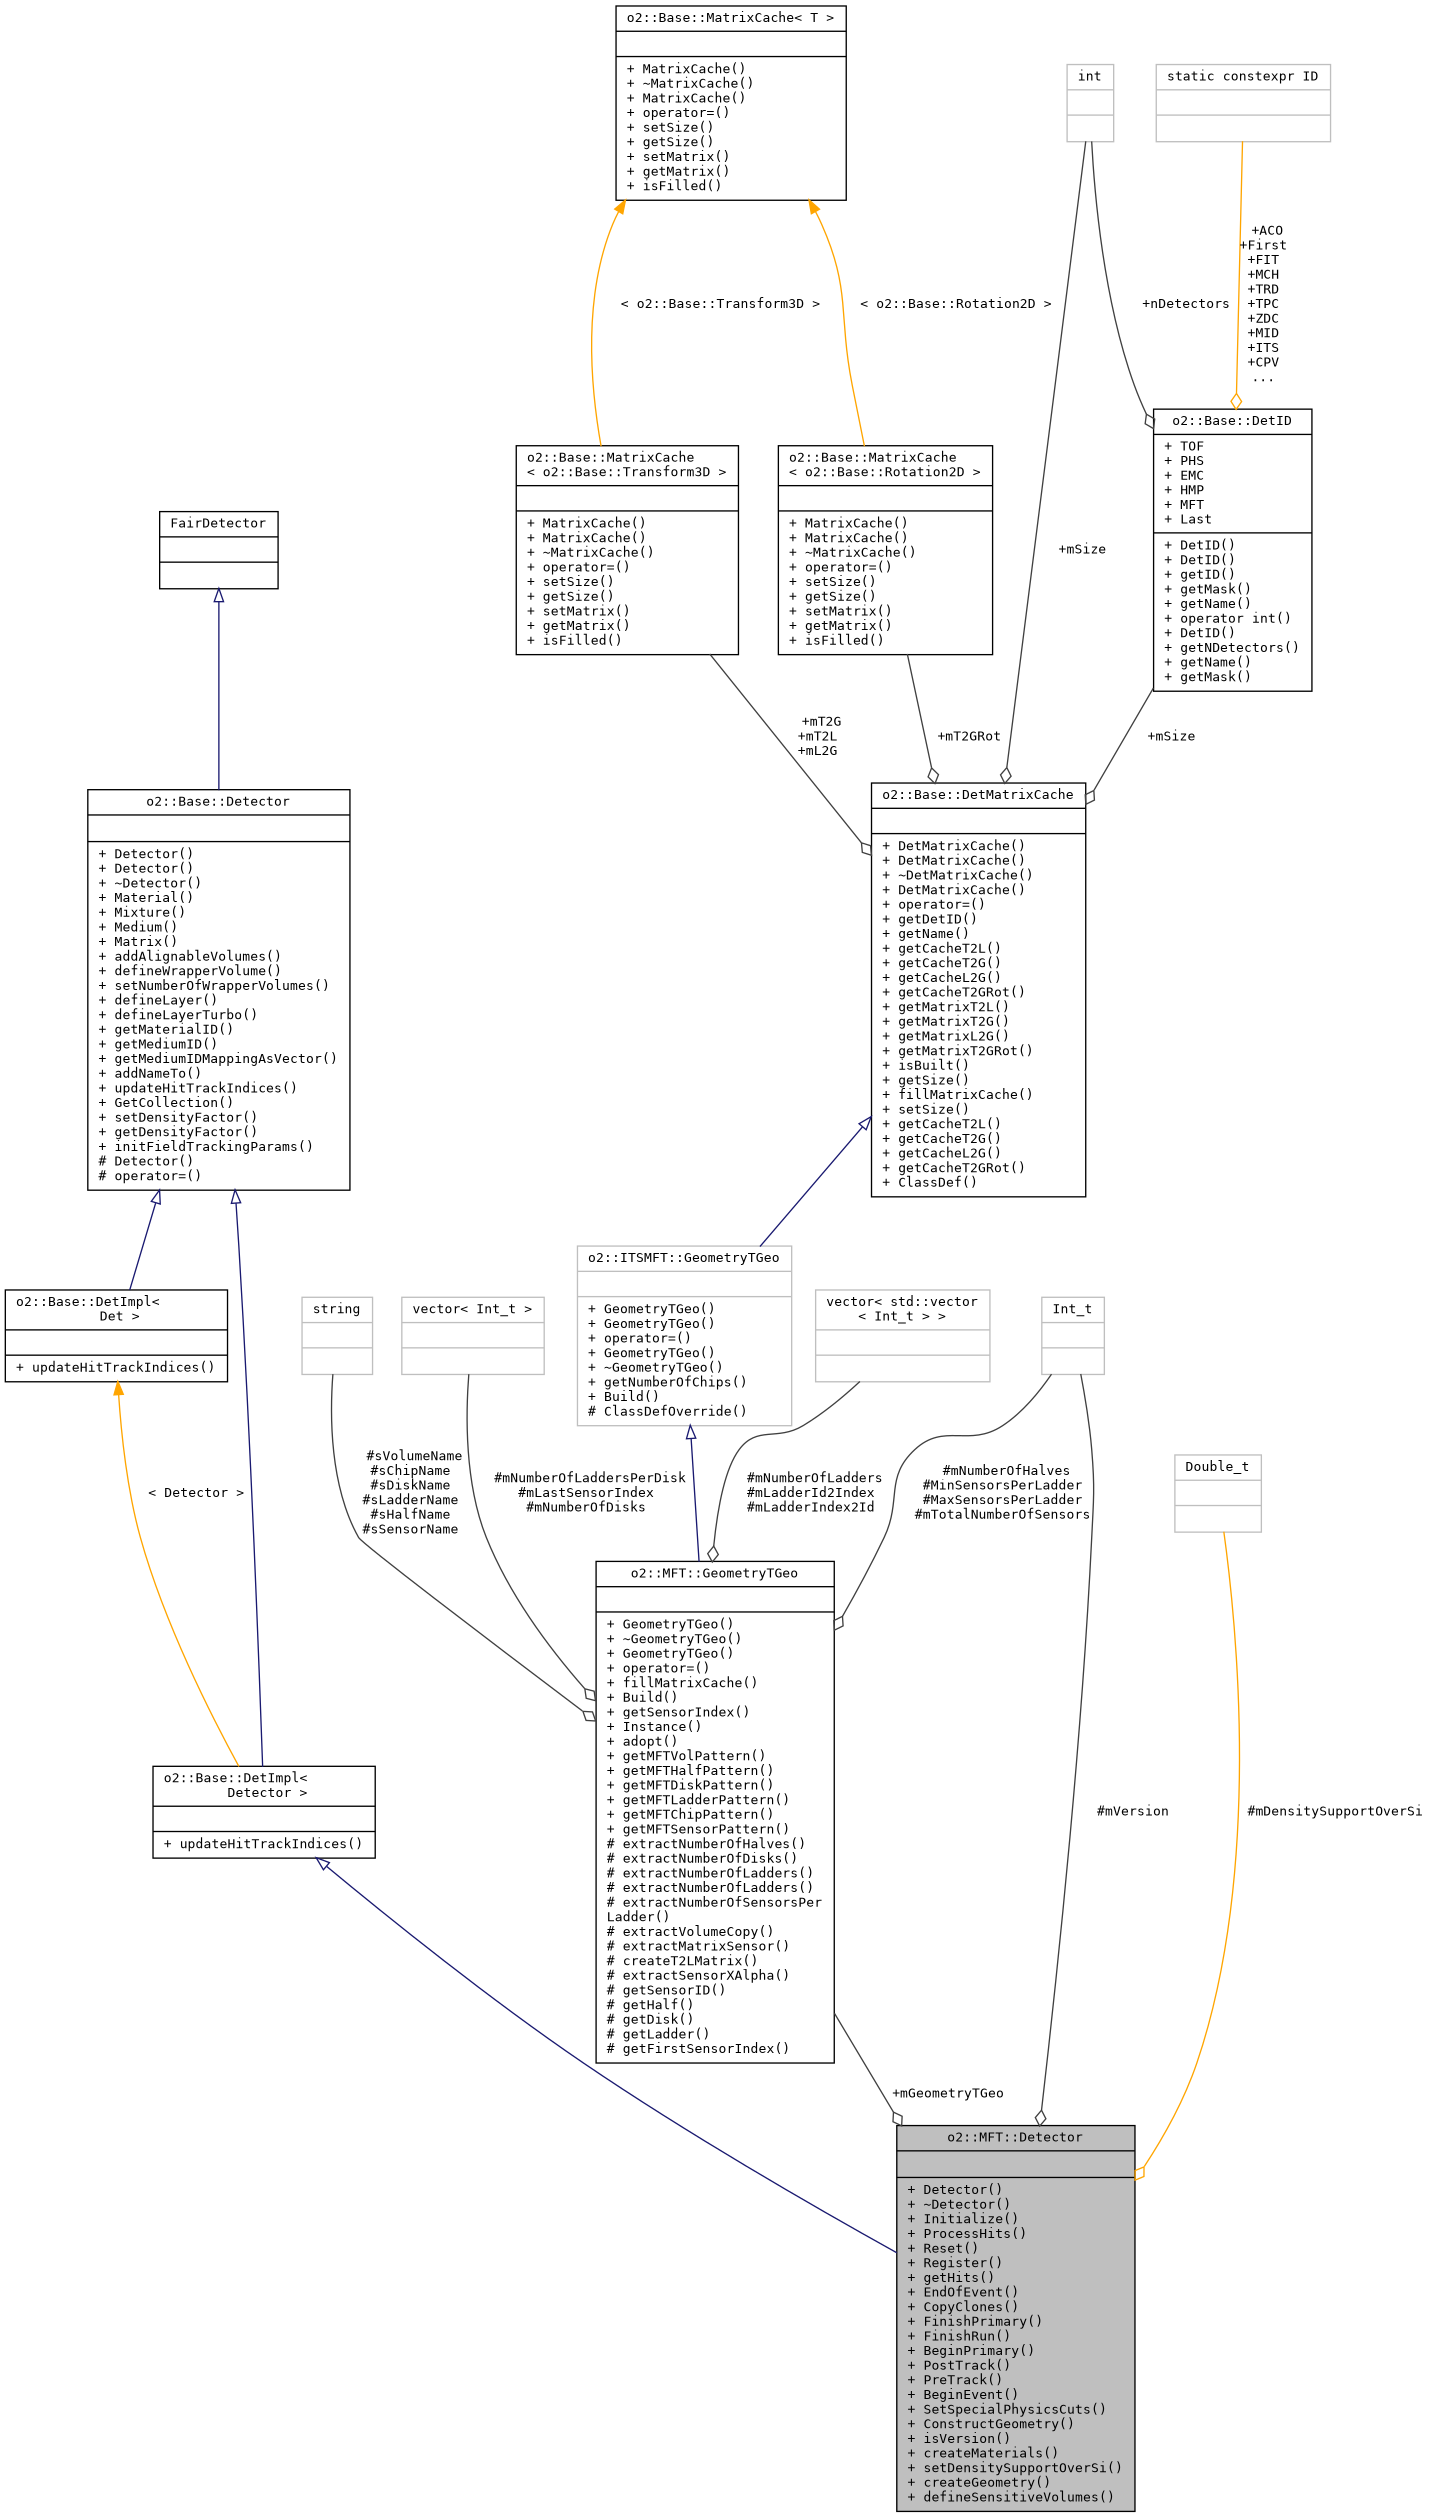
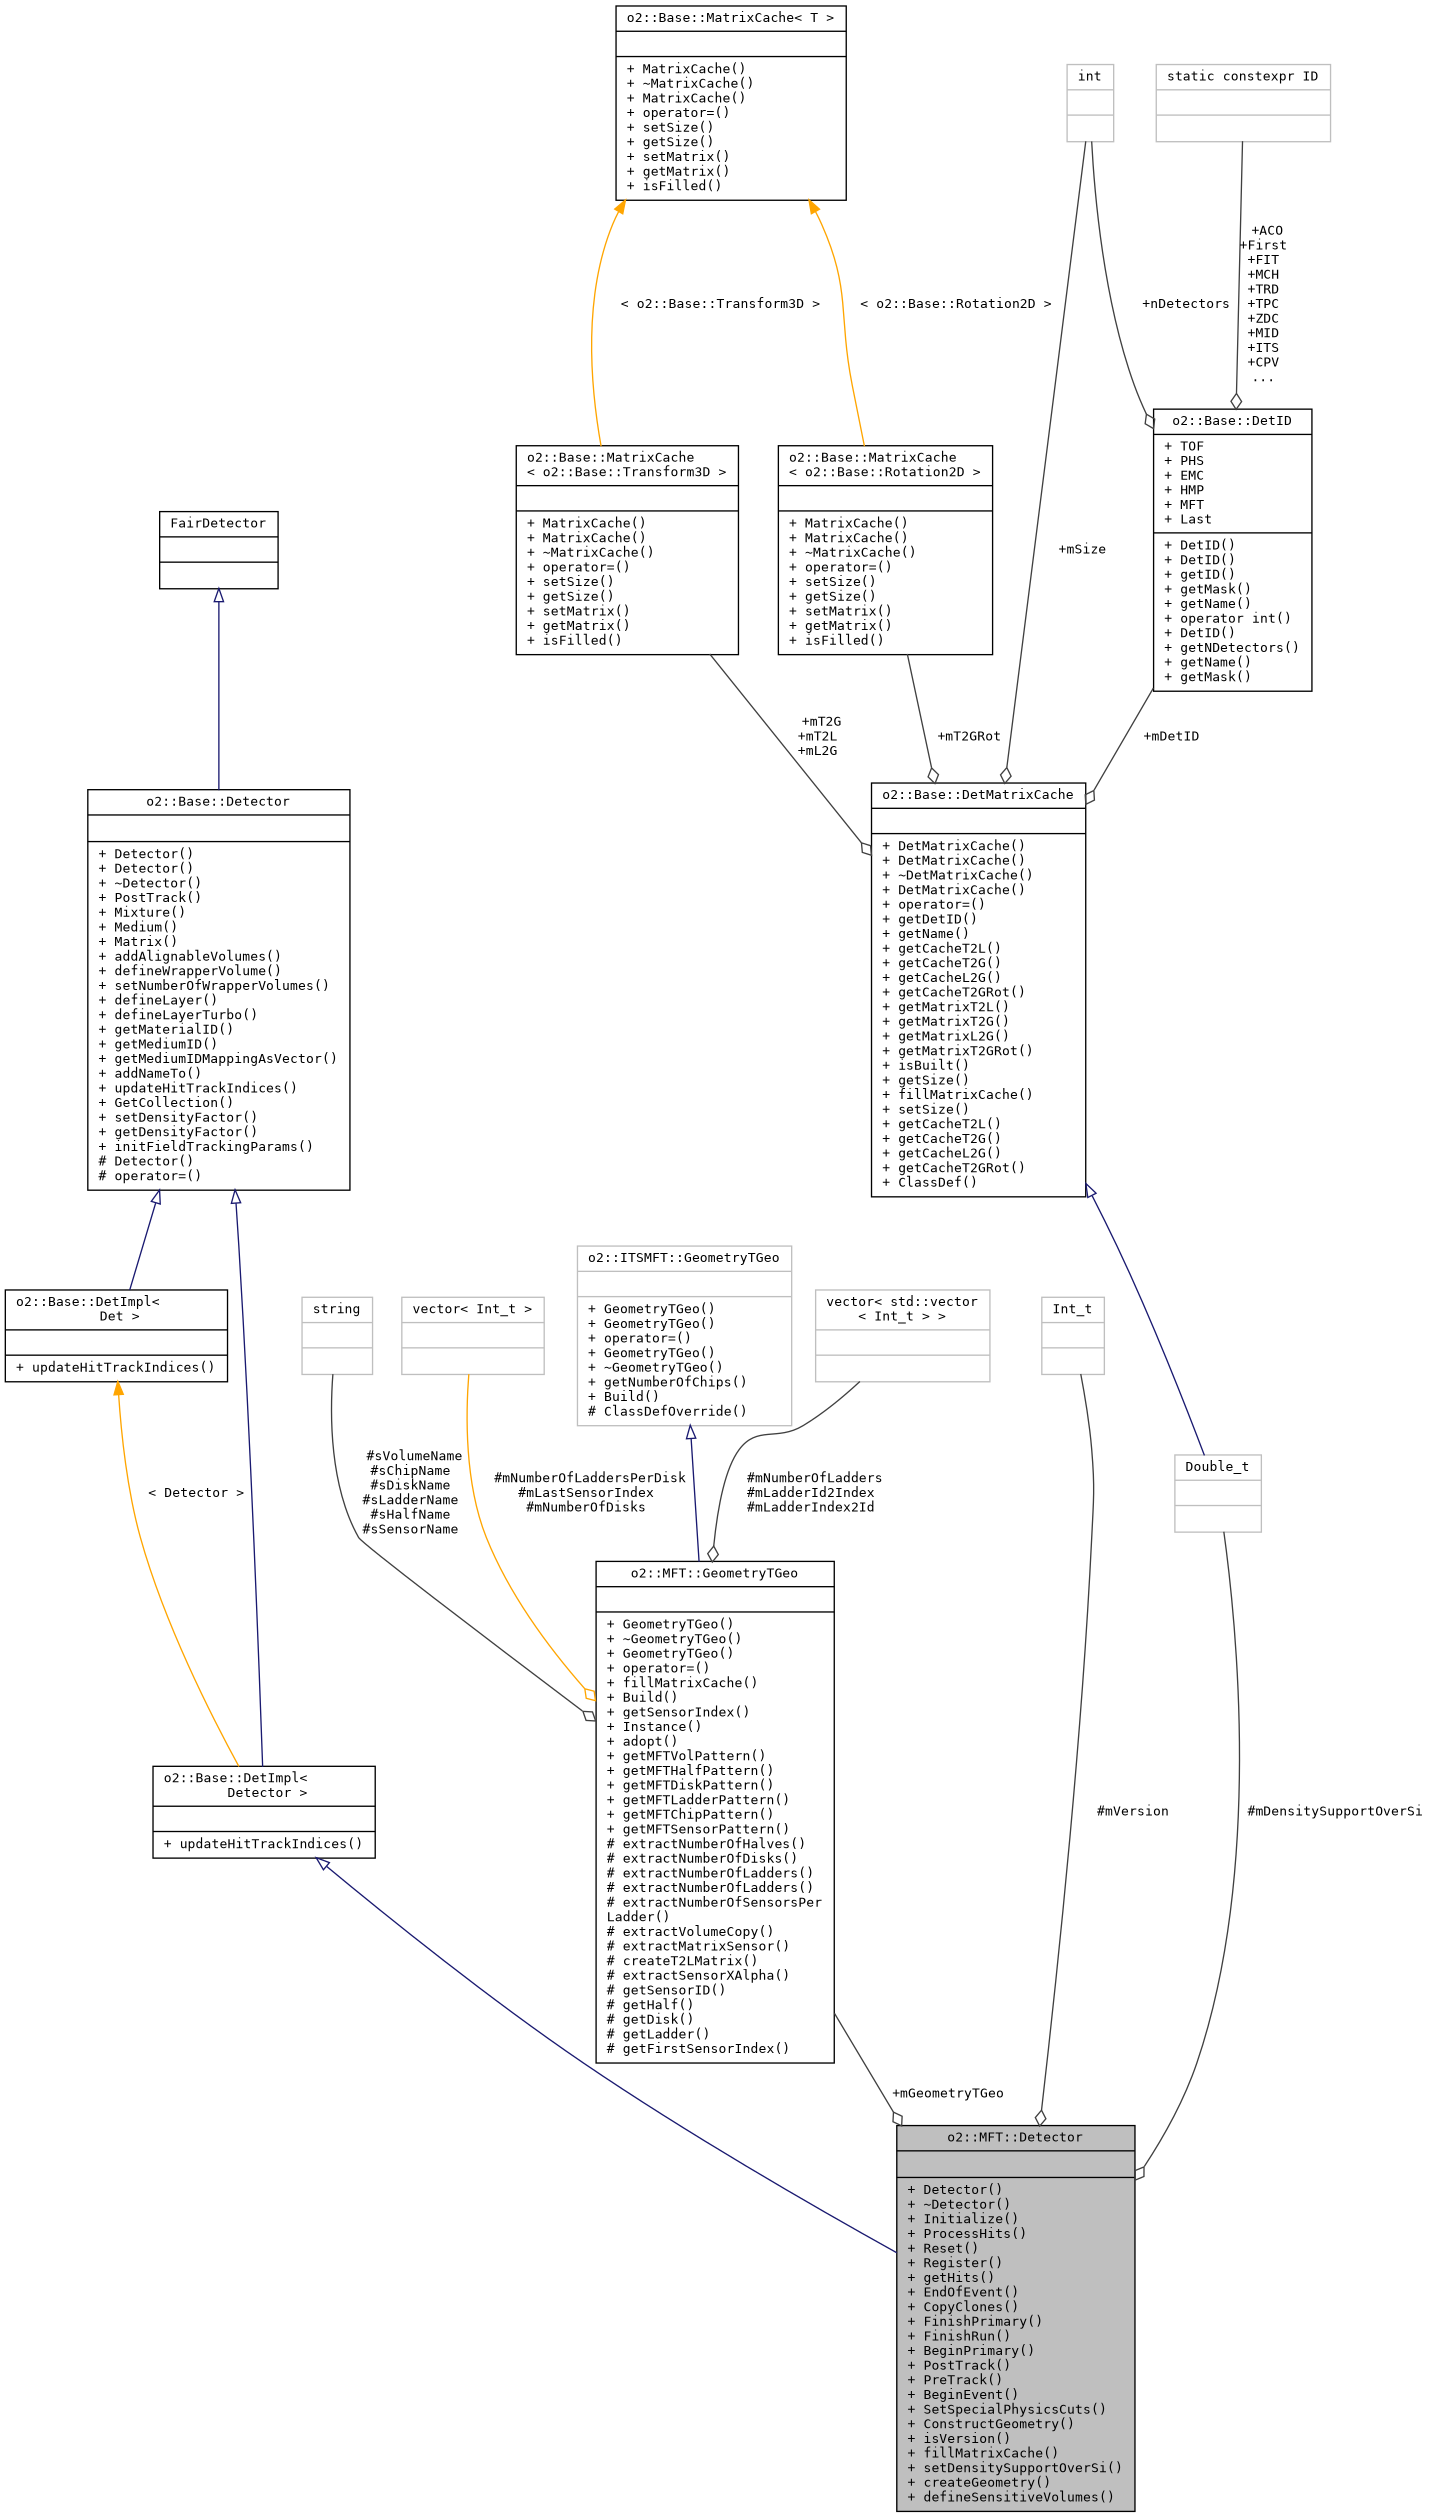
(1240, 267) -> (1240, 267)
(1168, 737) -> (1168, 737)
(147, 898) -> (151, 898)
(811, 1187) -> (1152, 1324)
(908, 1457) -> none
(489, 1545) -> (489, 1545)
(1235, 1857) -> (1235, 1857)
(984, 2454) -> (984, 2454)
